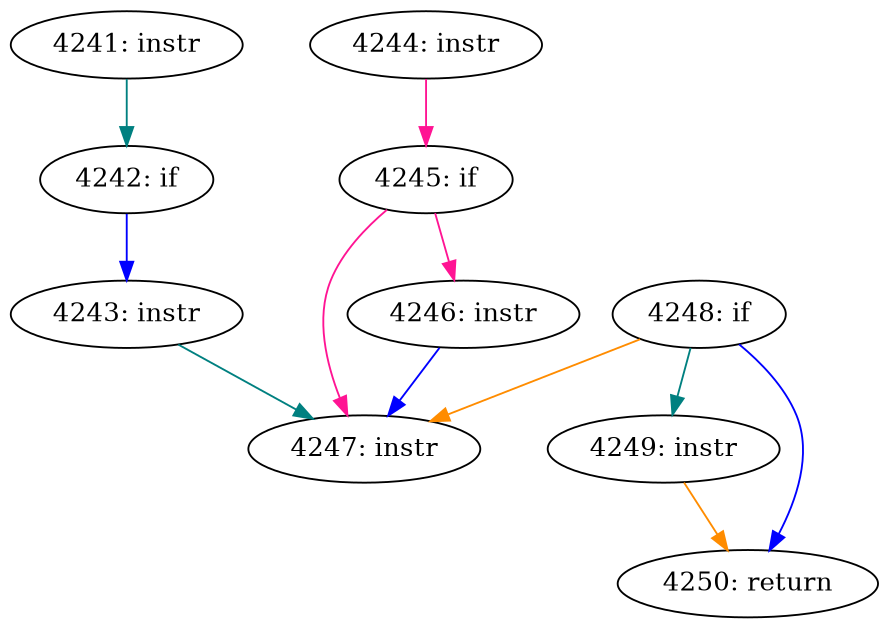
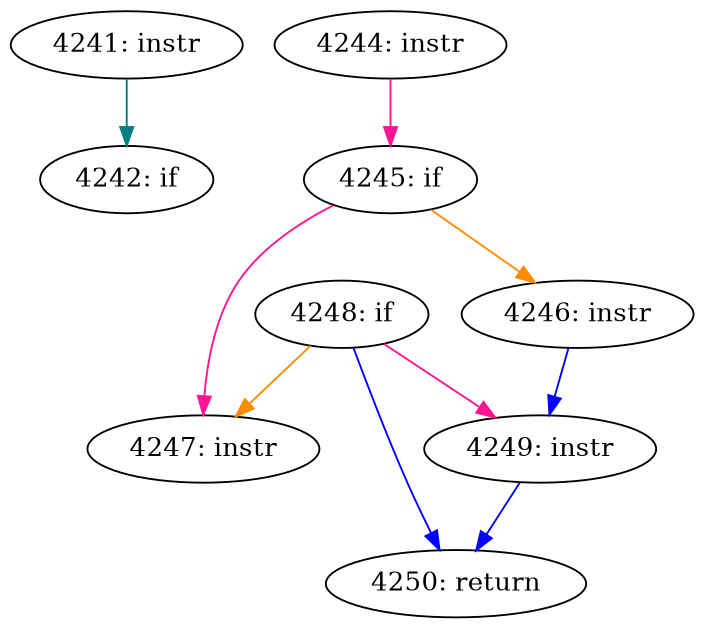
(442, 237) -> (475, 241)
(127, 314) -> none
(684, 372) -> (431, 375)
(420, 374) -> (562, 372)
(701, 509) -> (503, 509)
